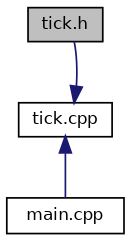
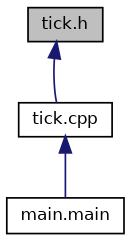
(77, 64) -> (54, 81)
(65, 216) -> (65, 216)
